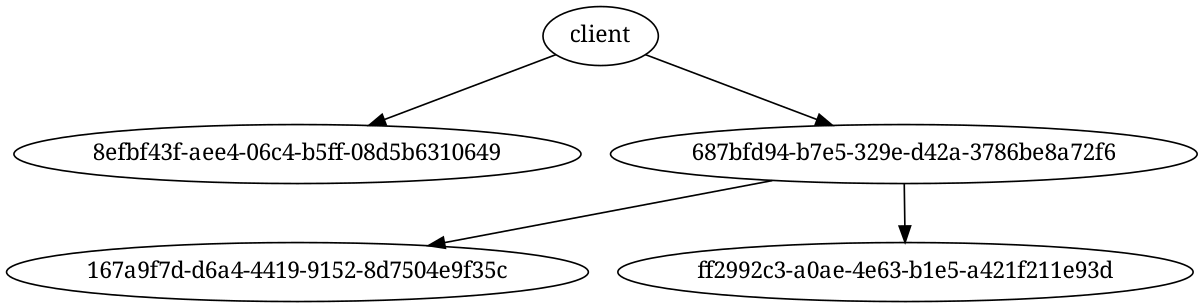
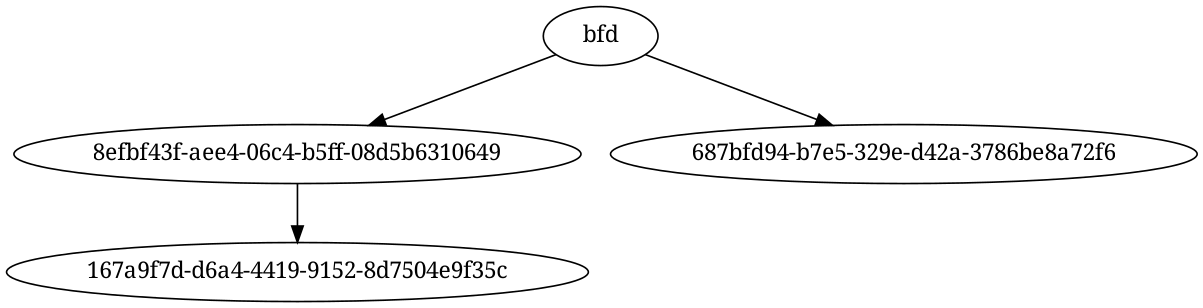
(601, 36) -> (601, 36)
(608, 212) -> (297, 205)
(905, 272) -> none
